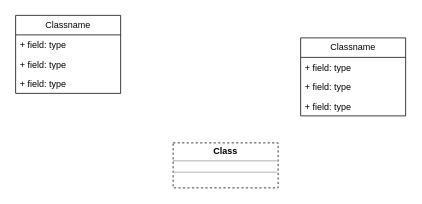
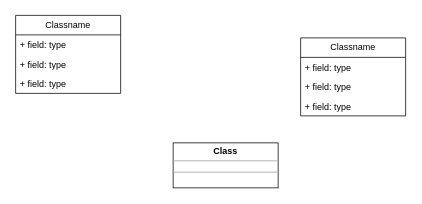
(225, 165) -> (225, 165)
